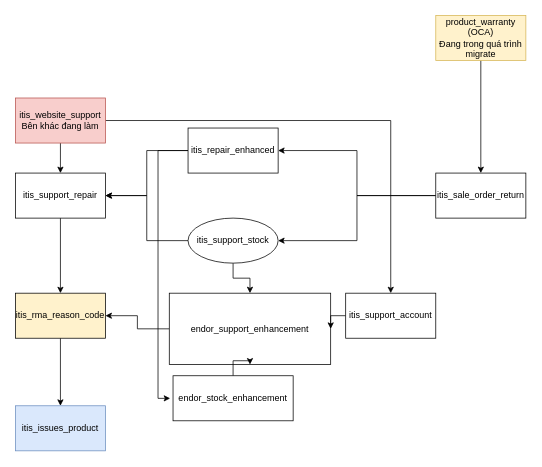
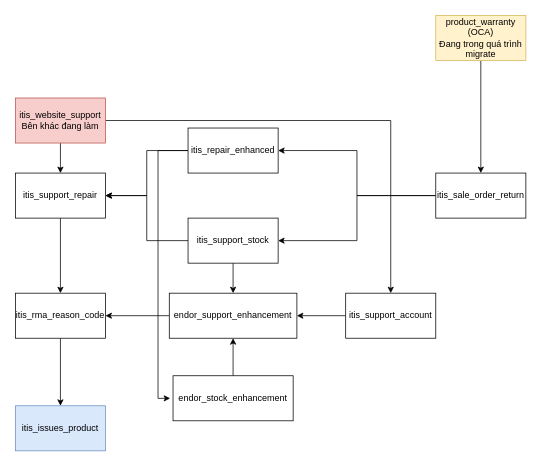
(233, 240) -> (233, 240)
(60, 315) -> (60, 315)
(250, 329) -> (233, 315)
